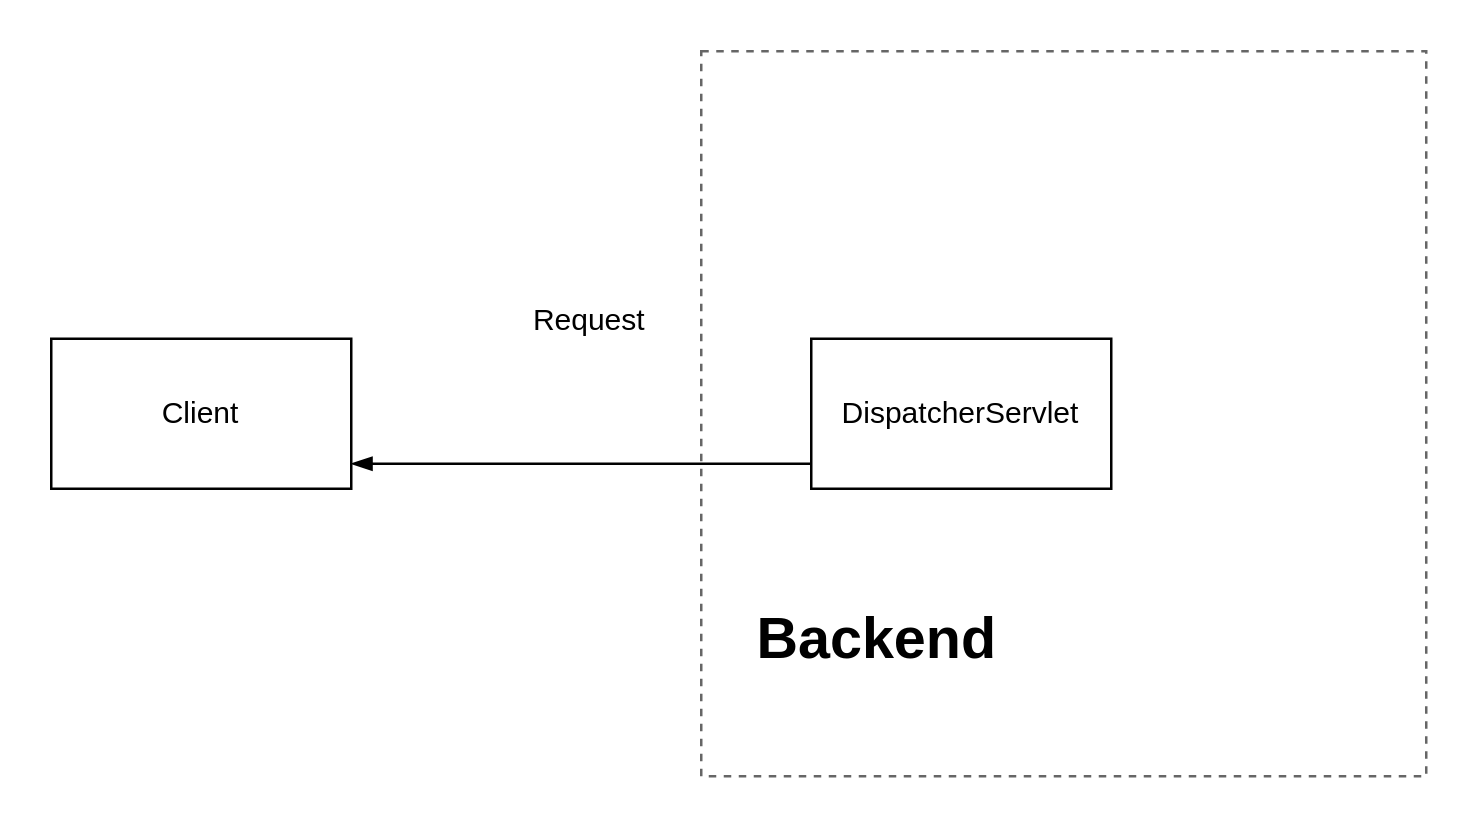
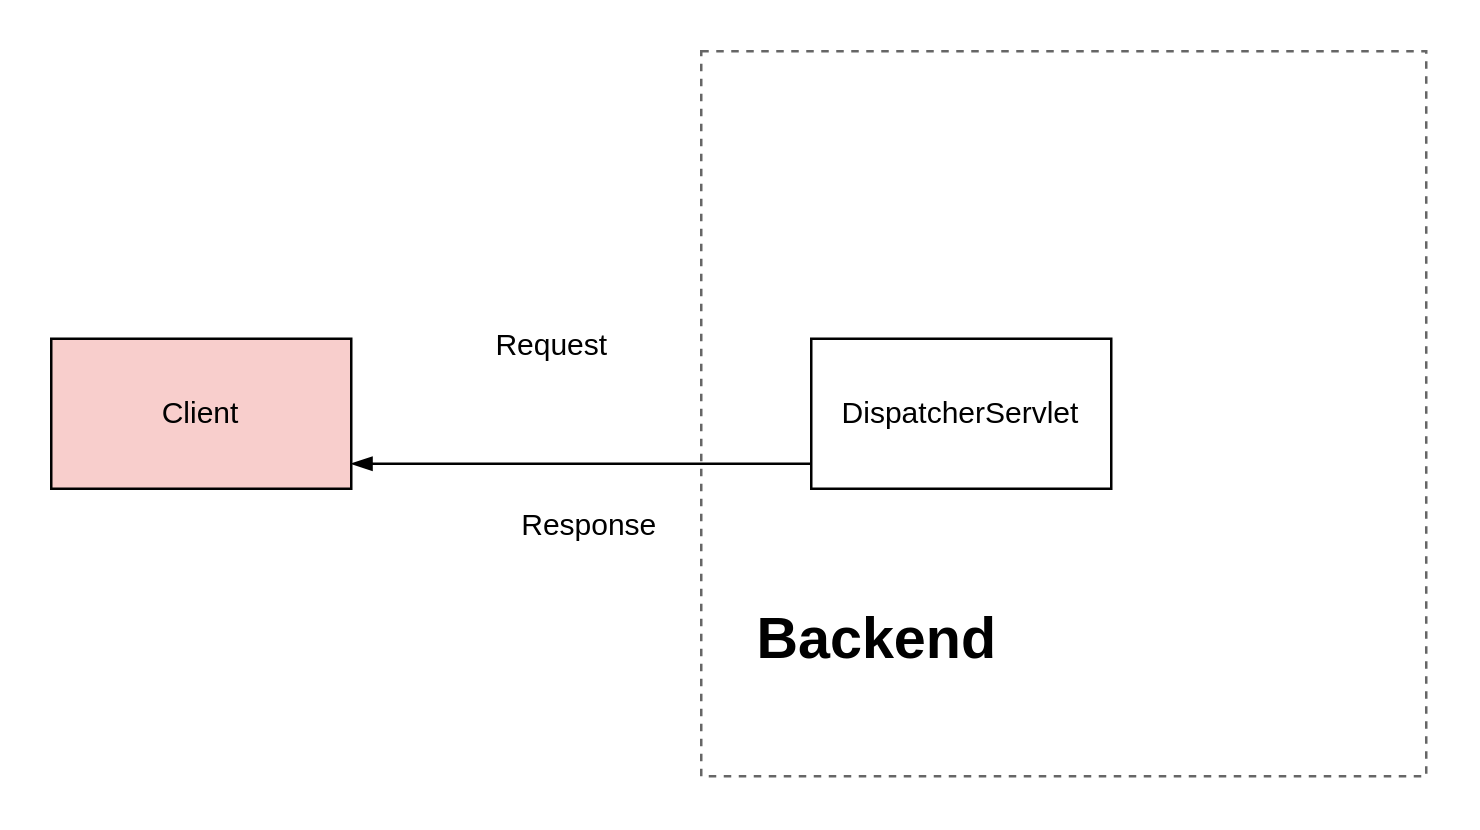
(589, 321) -> (551, 346)
(201, 414) -> (201, 414)
none -> (589, 526)
